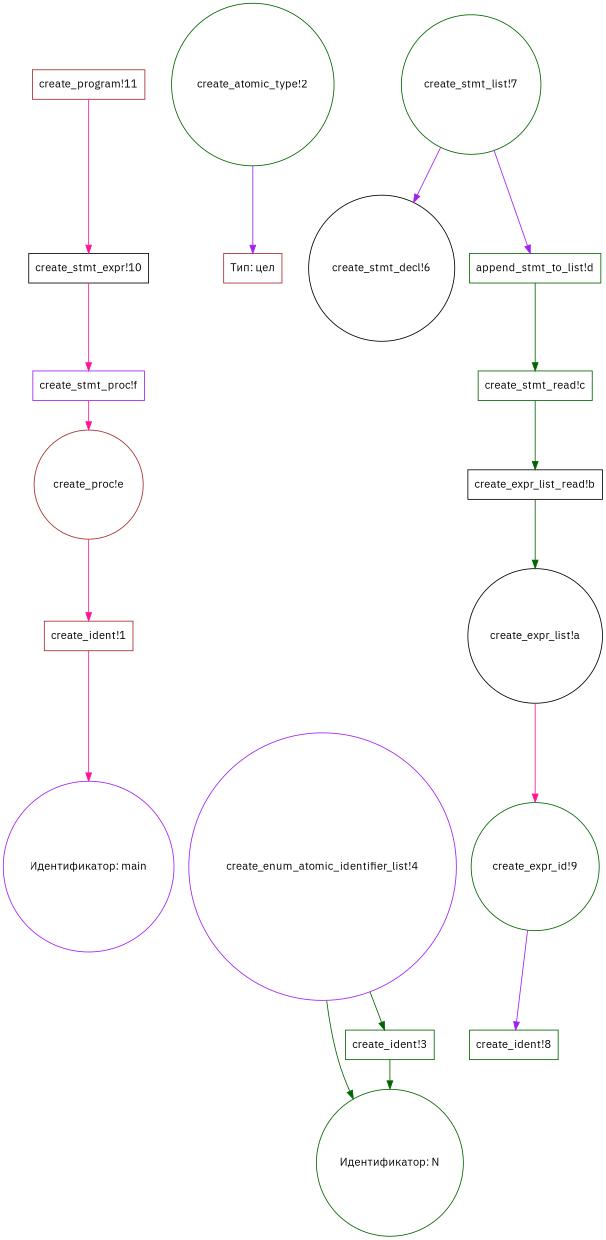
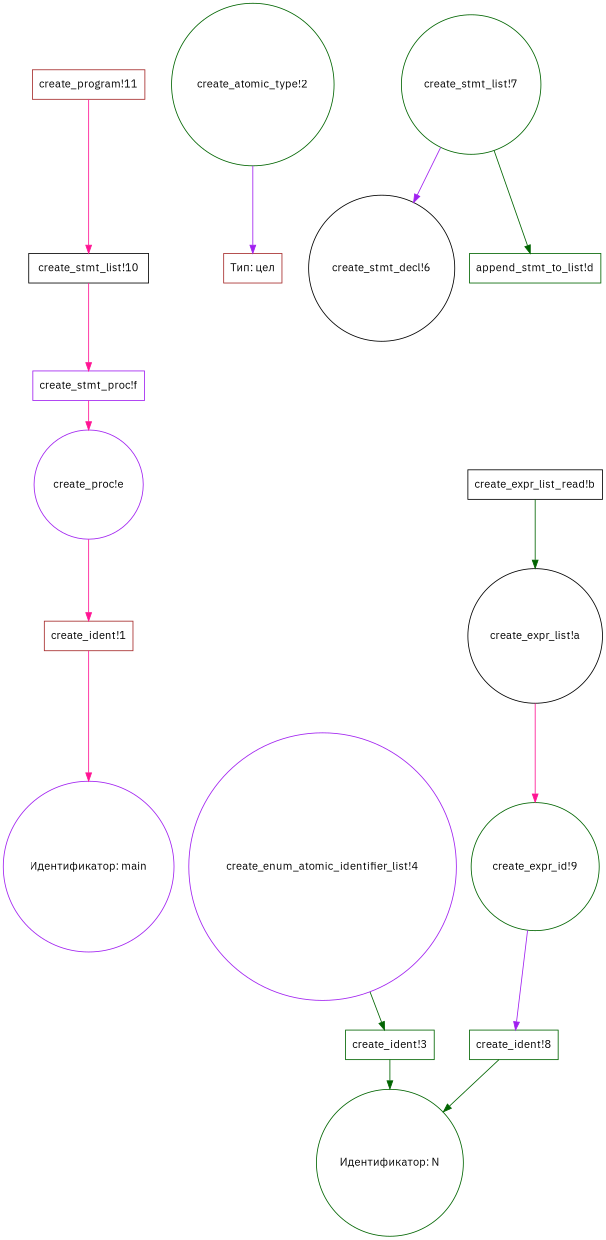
(511, 198) -> (511, 198)
(89, 268) -> (89, 268)
(535, 386) -> none
(89, 485) -> (89, 485)
(335, 1047) -> (474, 1083)
